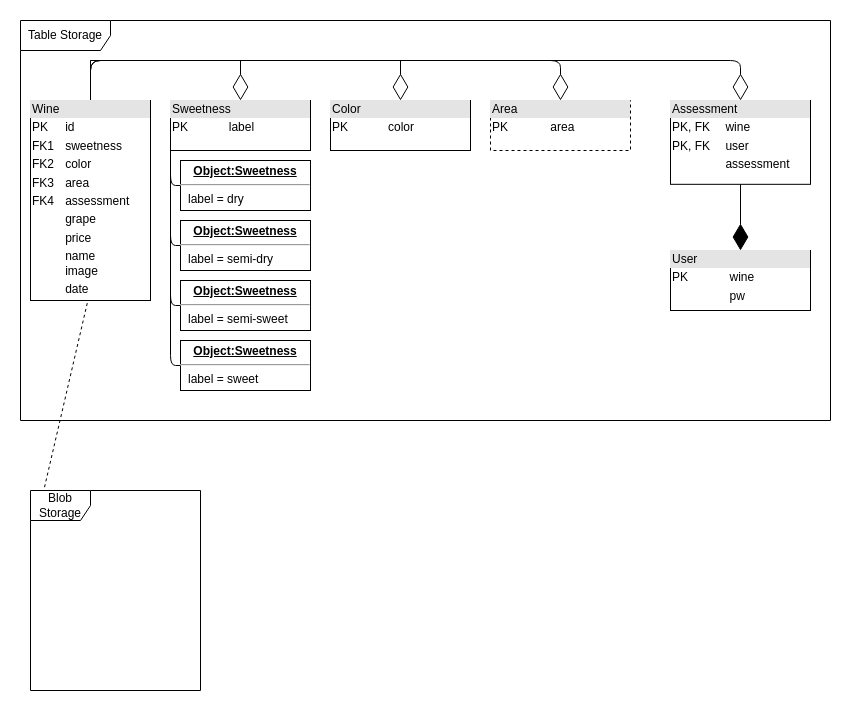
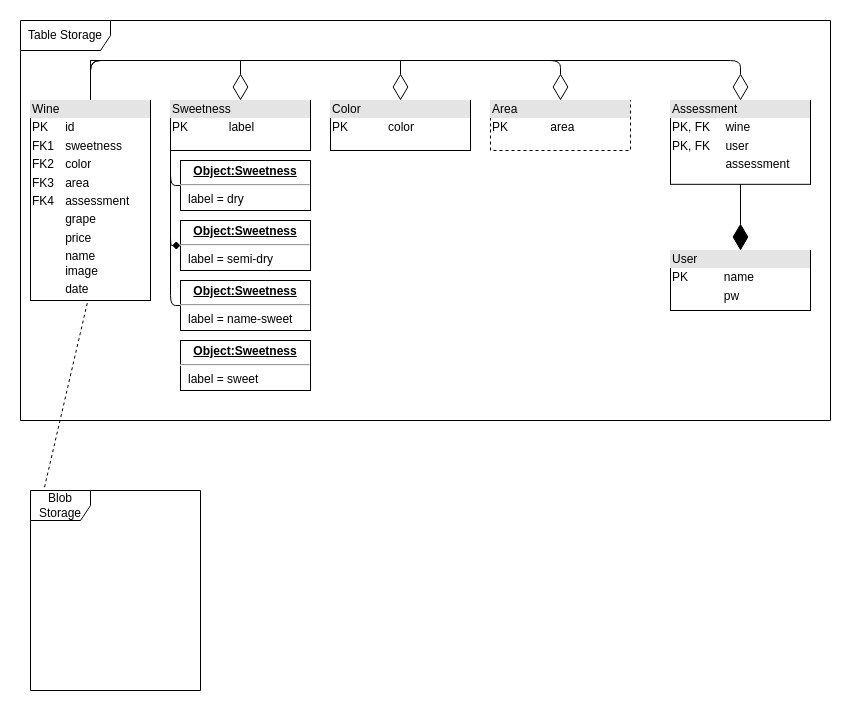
(176, 246) -> (172, 246)
(689, 272) -> (691, 272)
(233, 295) -> (235, 295)
(171, 337) -> none
